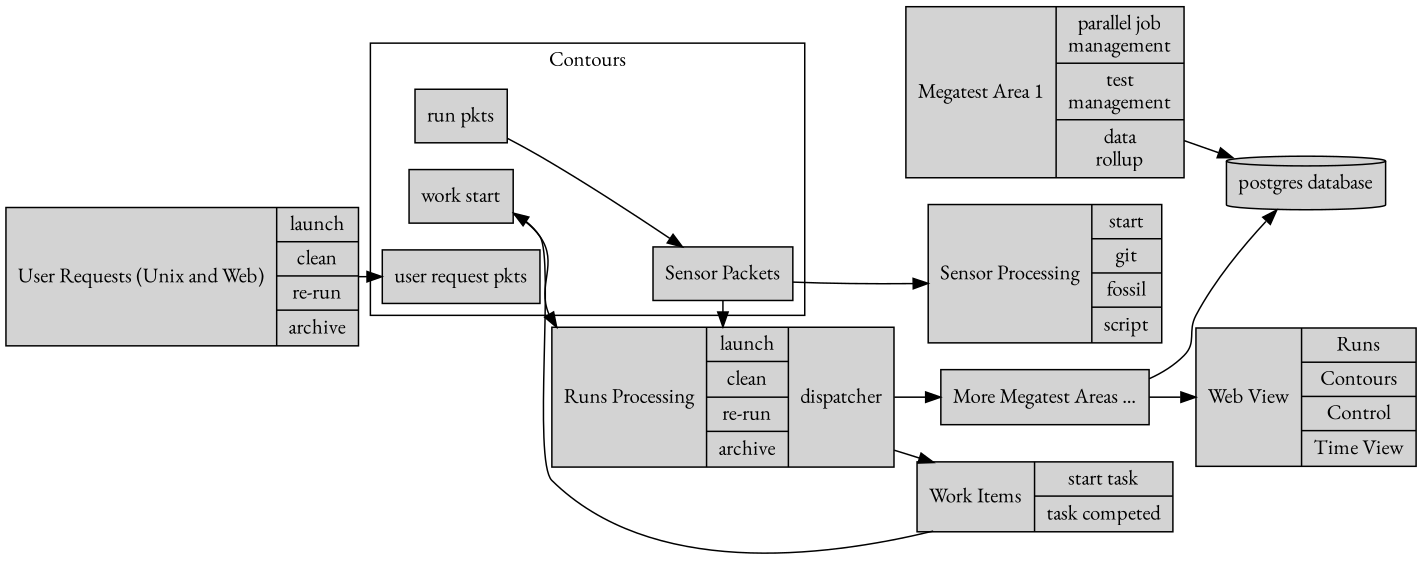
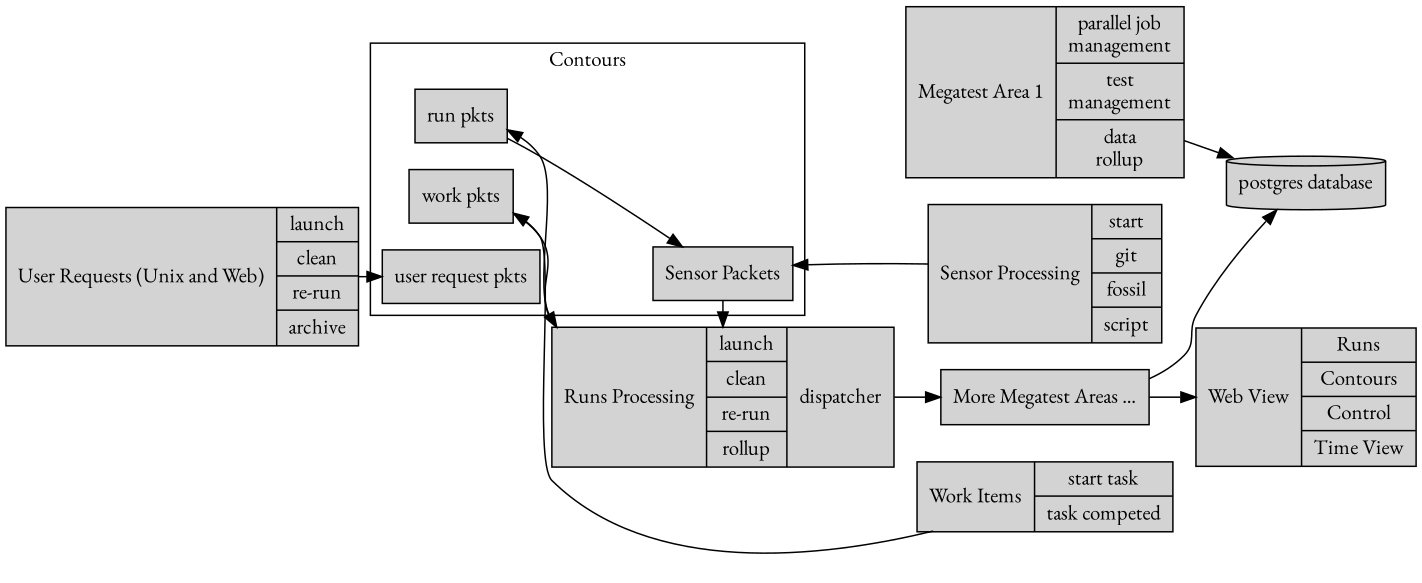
(461, 196) -> (461, 196)
(853, 284) -> (868, 264)
(747, 448) -> (747, 448)
(907, 454) -> (546, 229)
